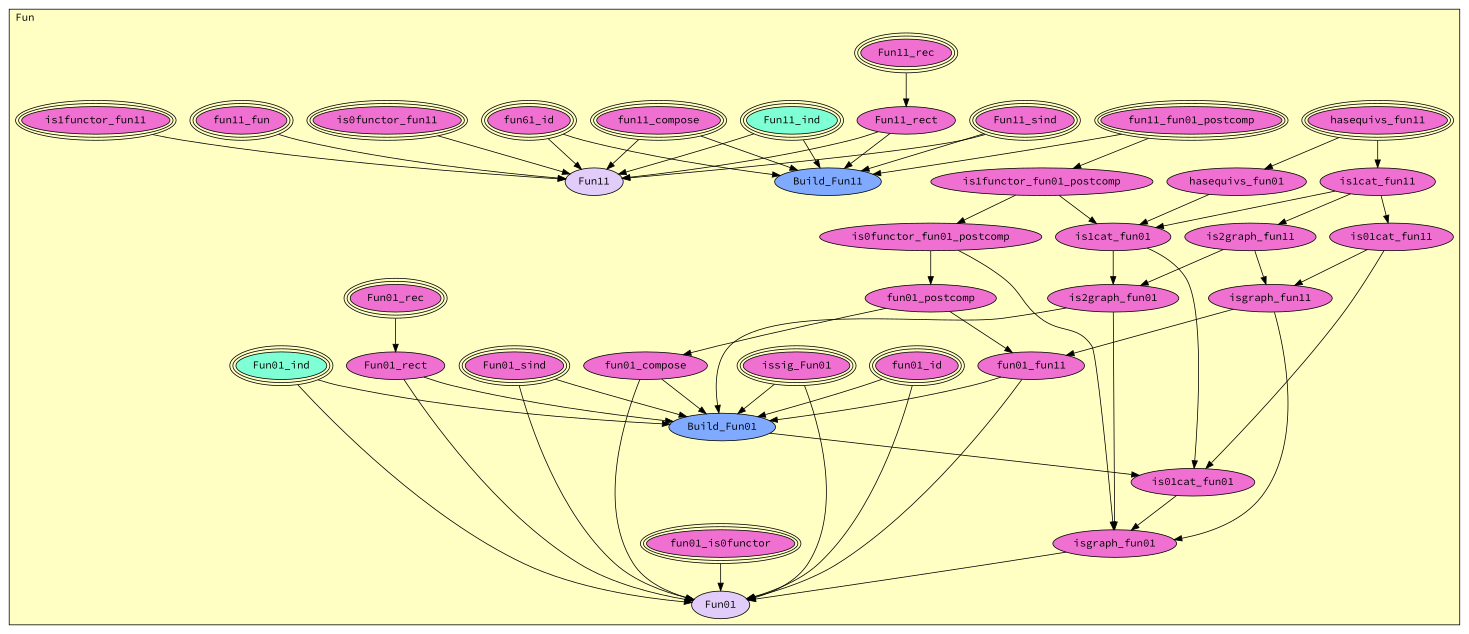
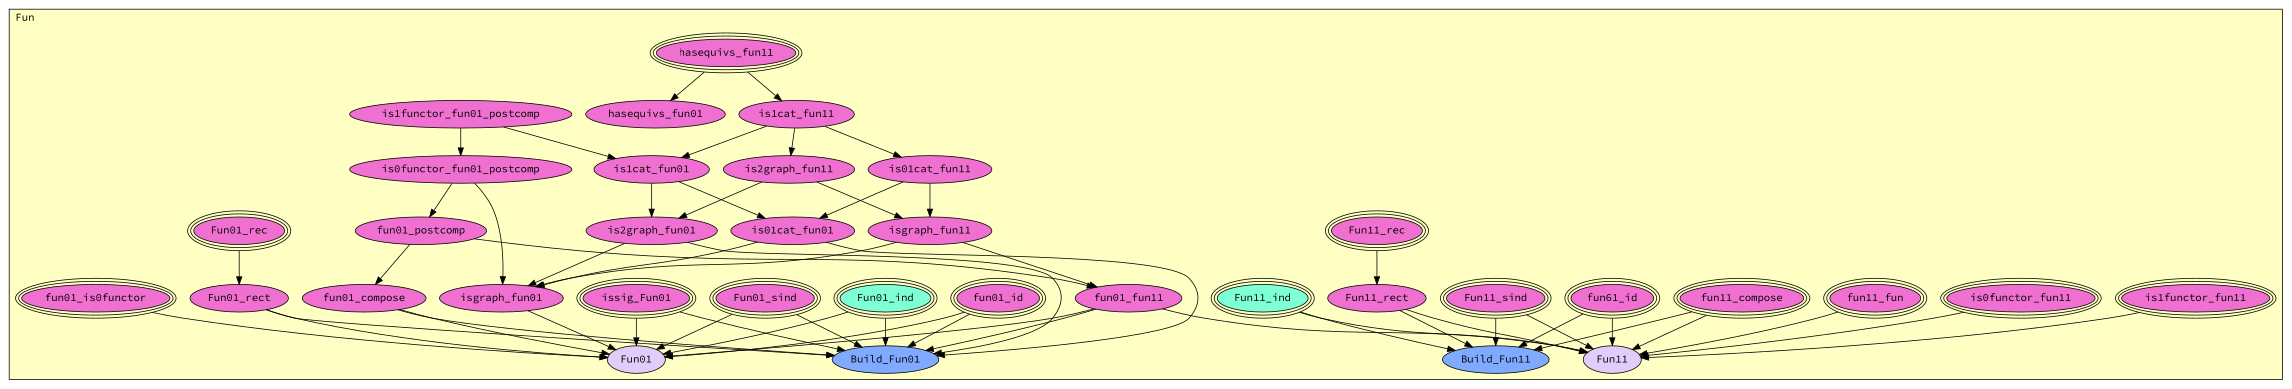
(1191, 120) -> none
(1178, 208) -> none
none -> (1350, 332)
(951, 454) -> (1155, 267)
